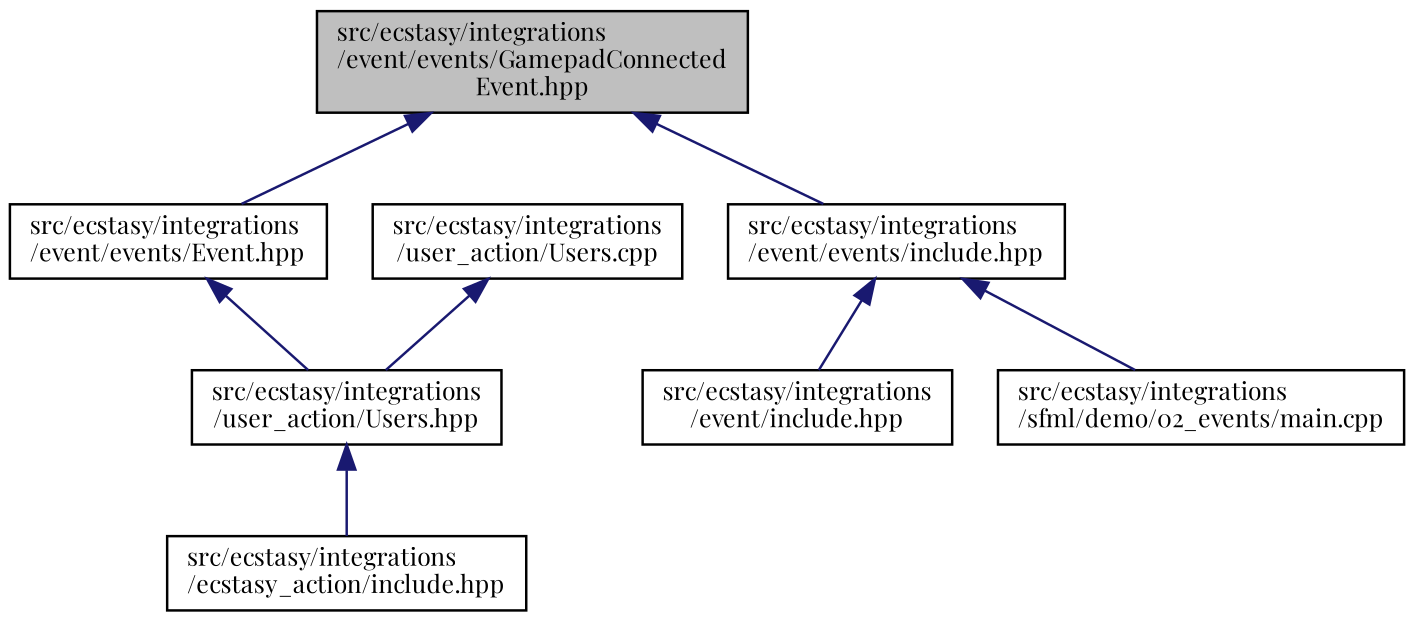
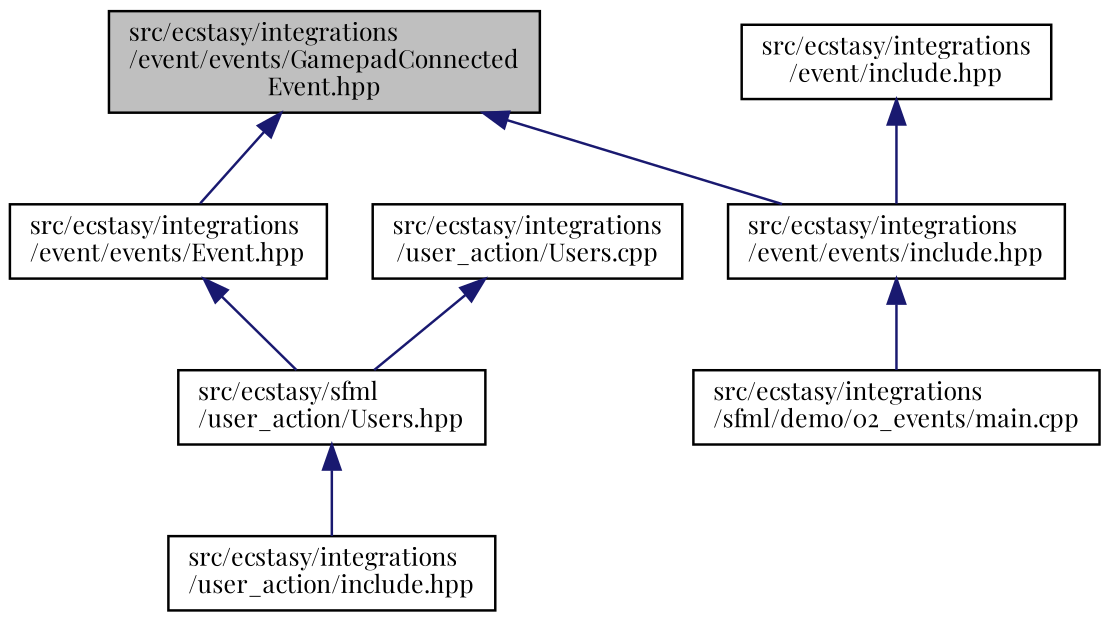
(840, 335) -> (896, 164)
(347, 407) -> (332, 407)
(347, 573) -> (332, 573)
